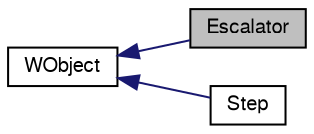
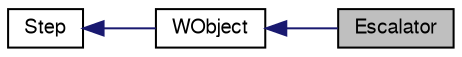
(174, 90) -> (130, 28)
